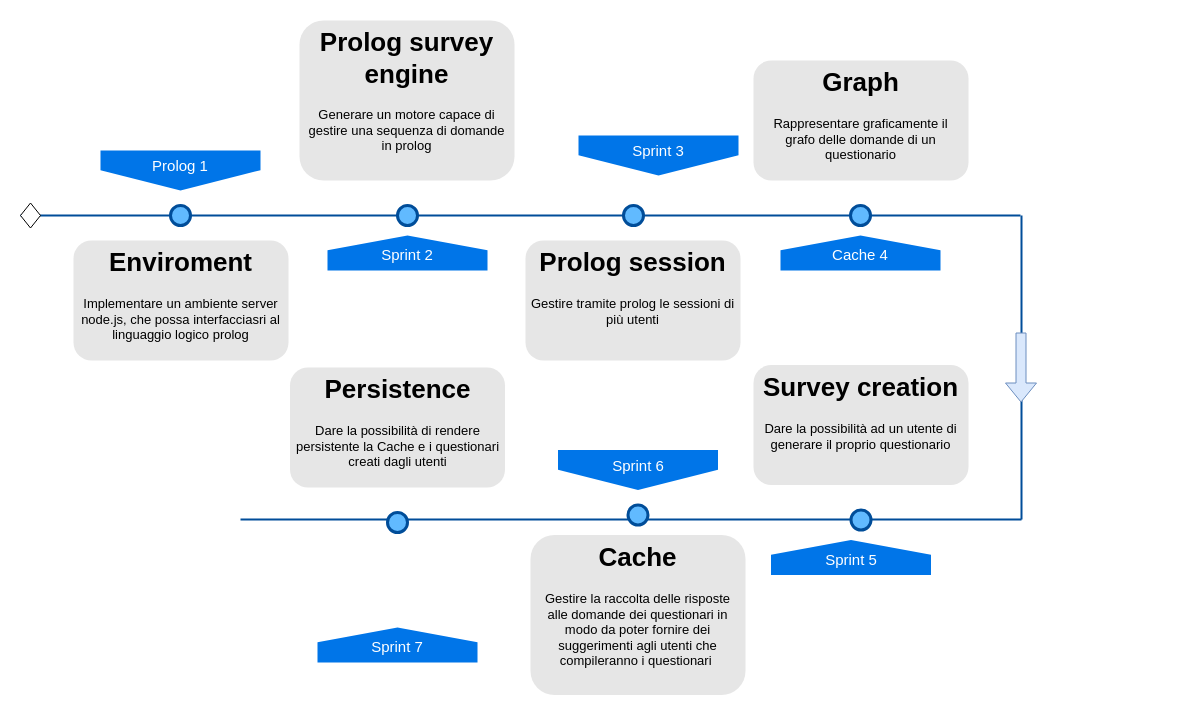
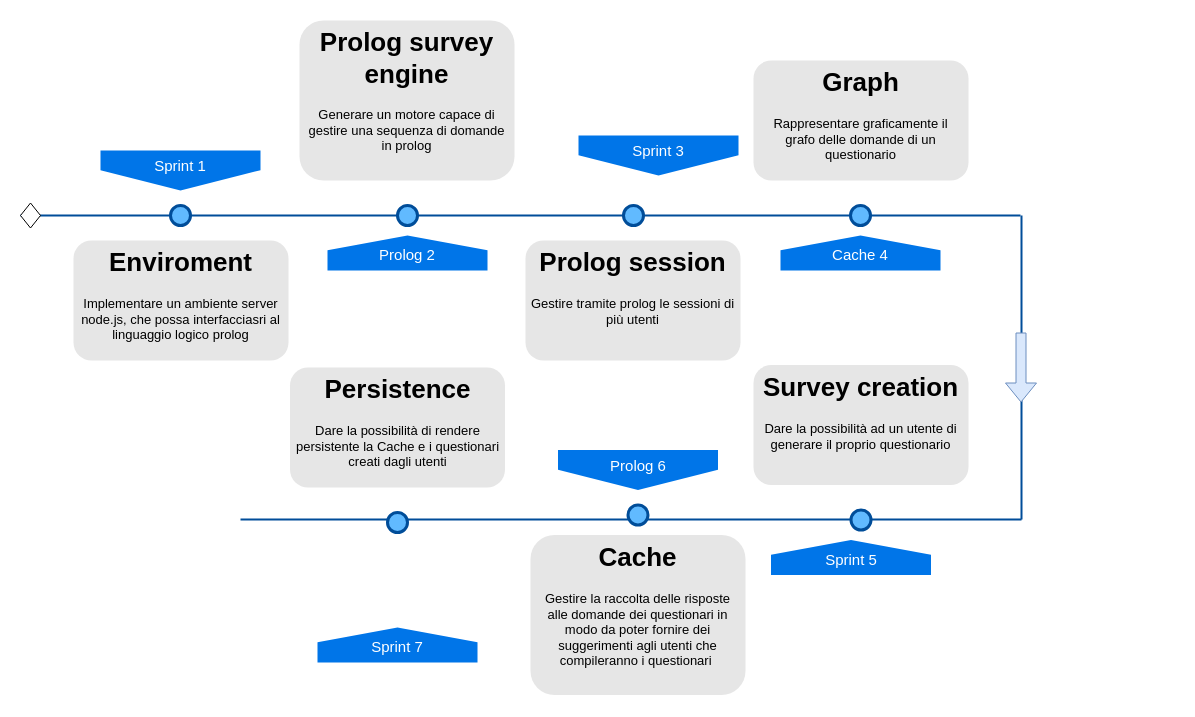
(181, 167) -> (181, 167)
(408, 255) -> (408, 255)
(639, 467) -> (639, 467)
